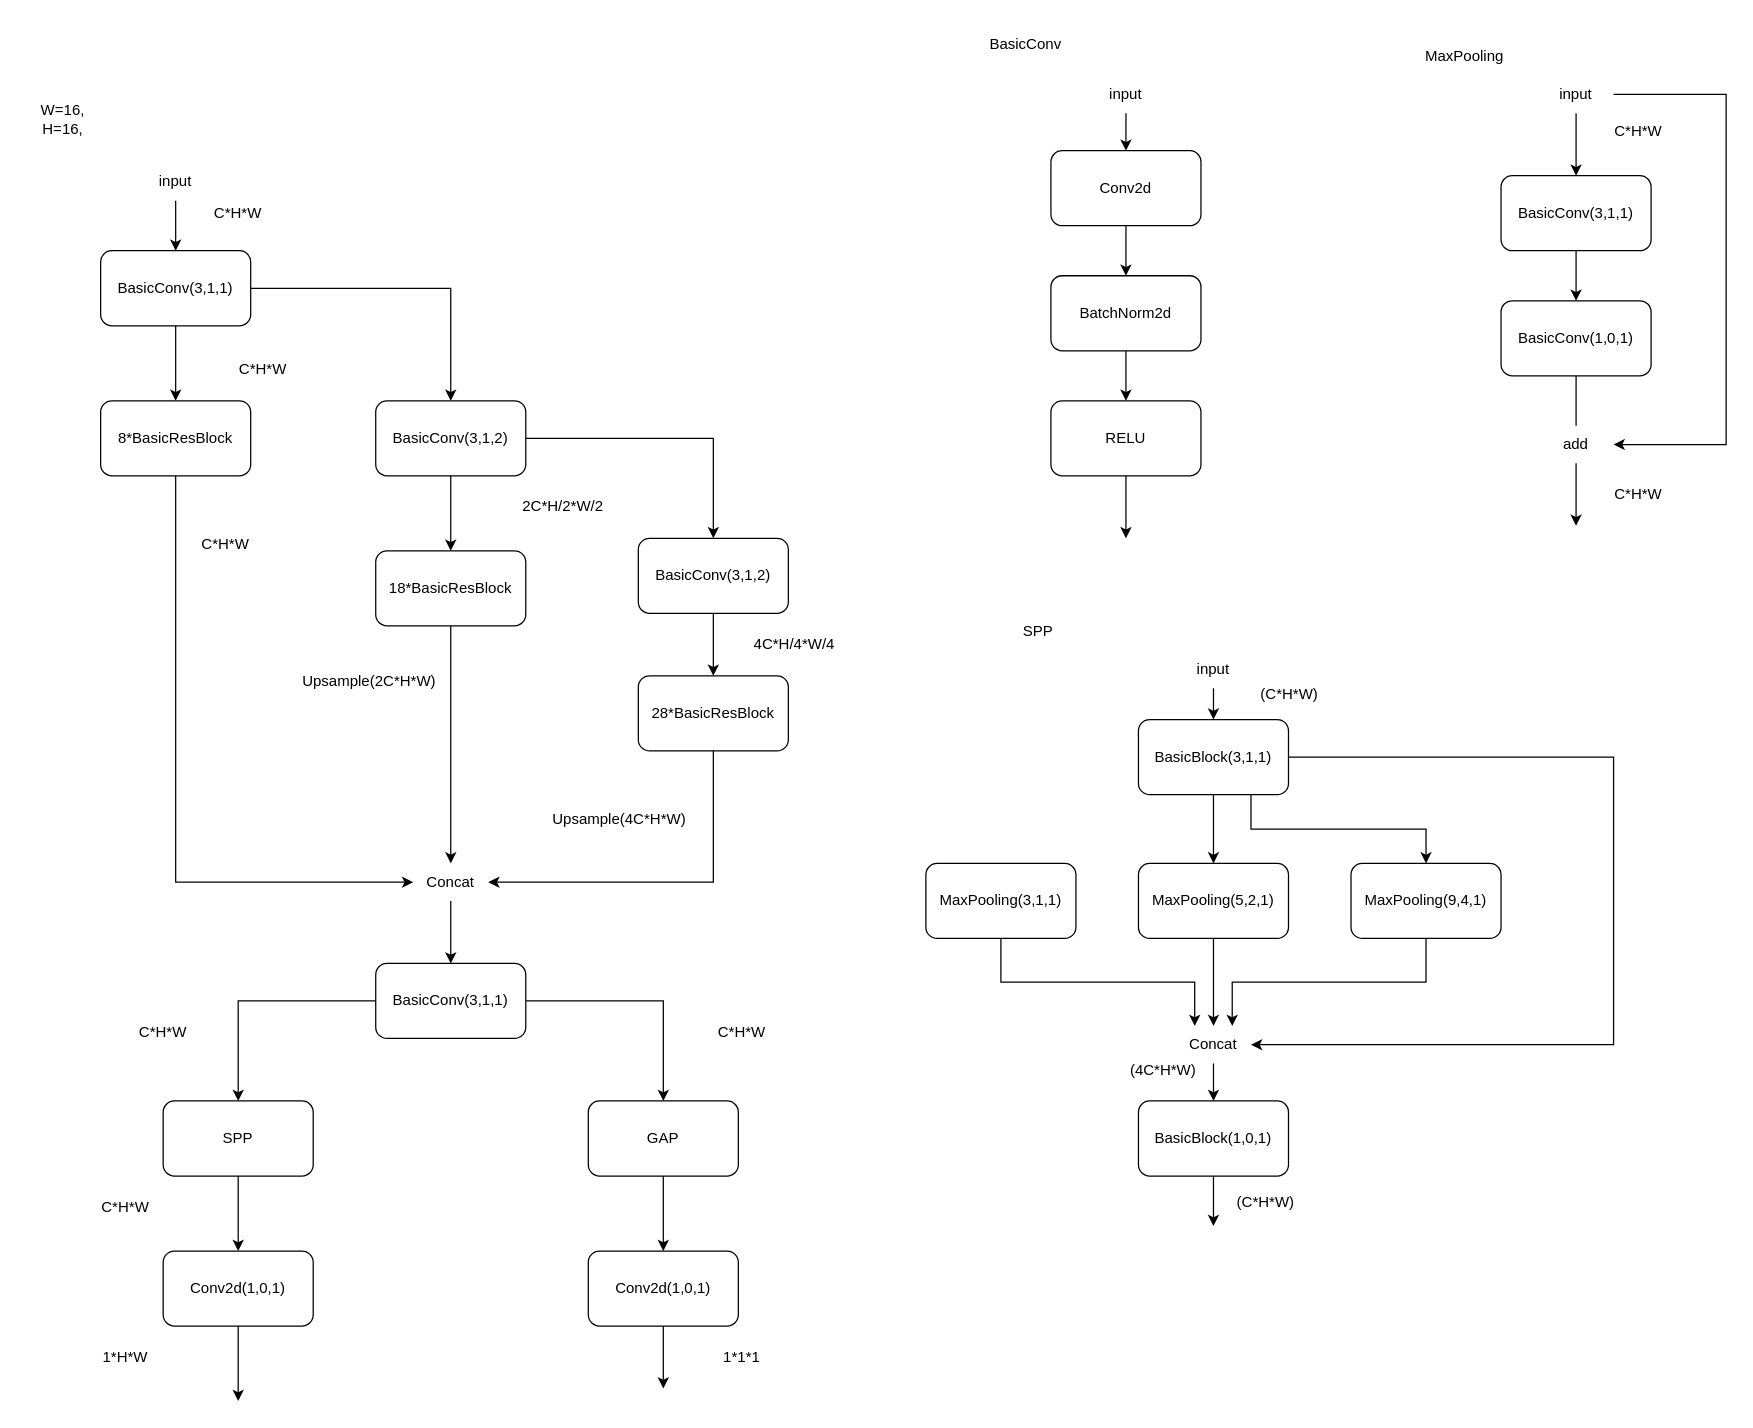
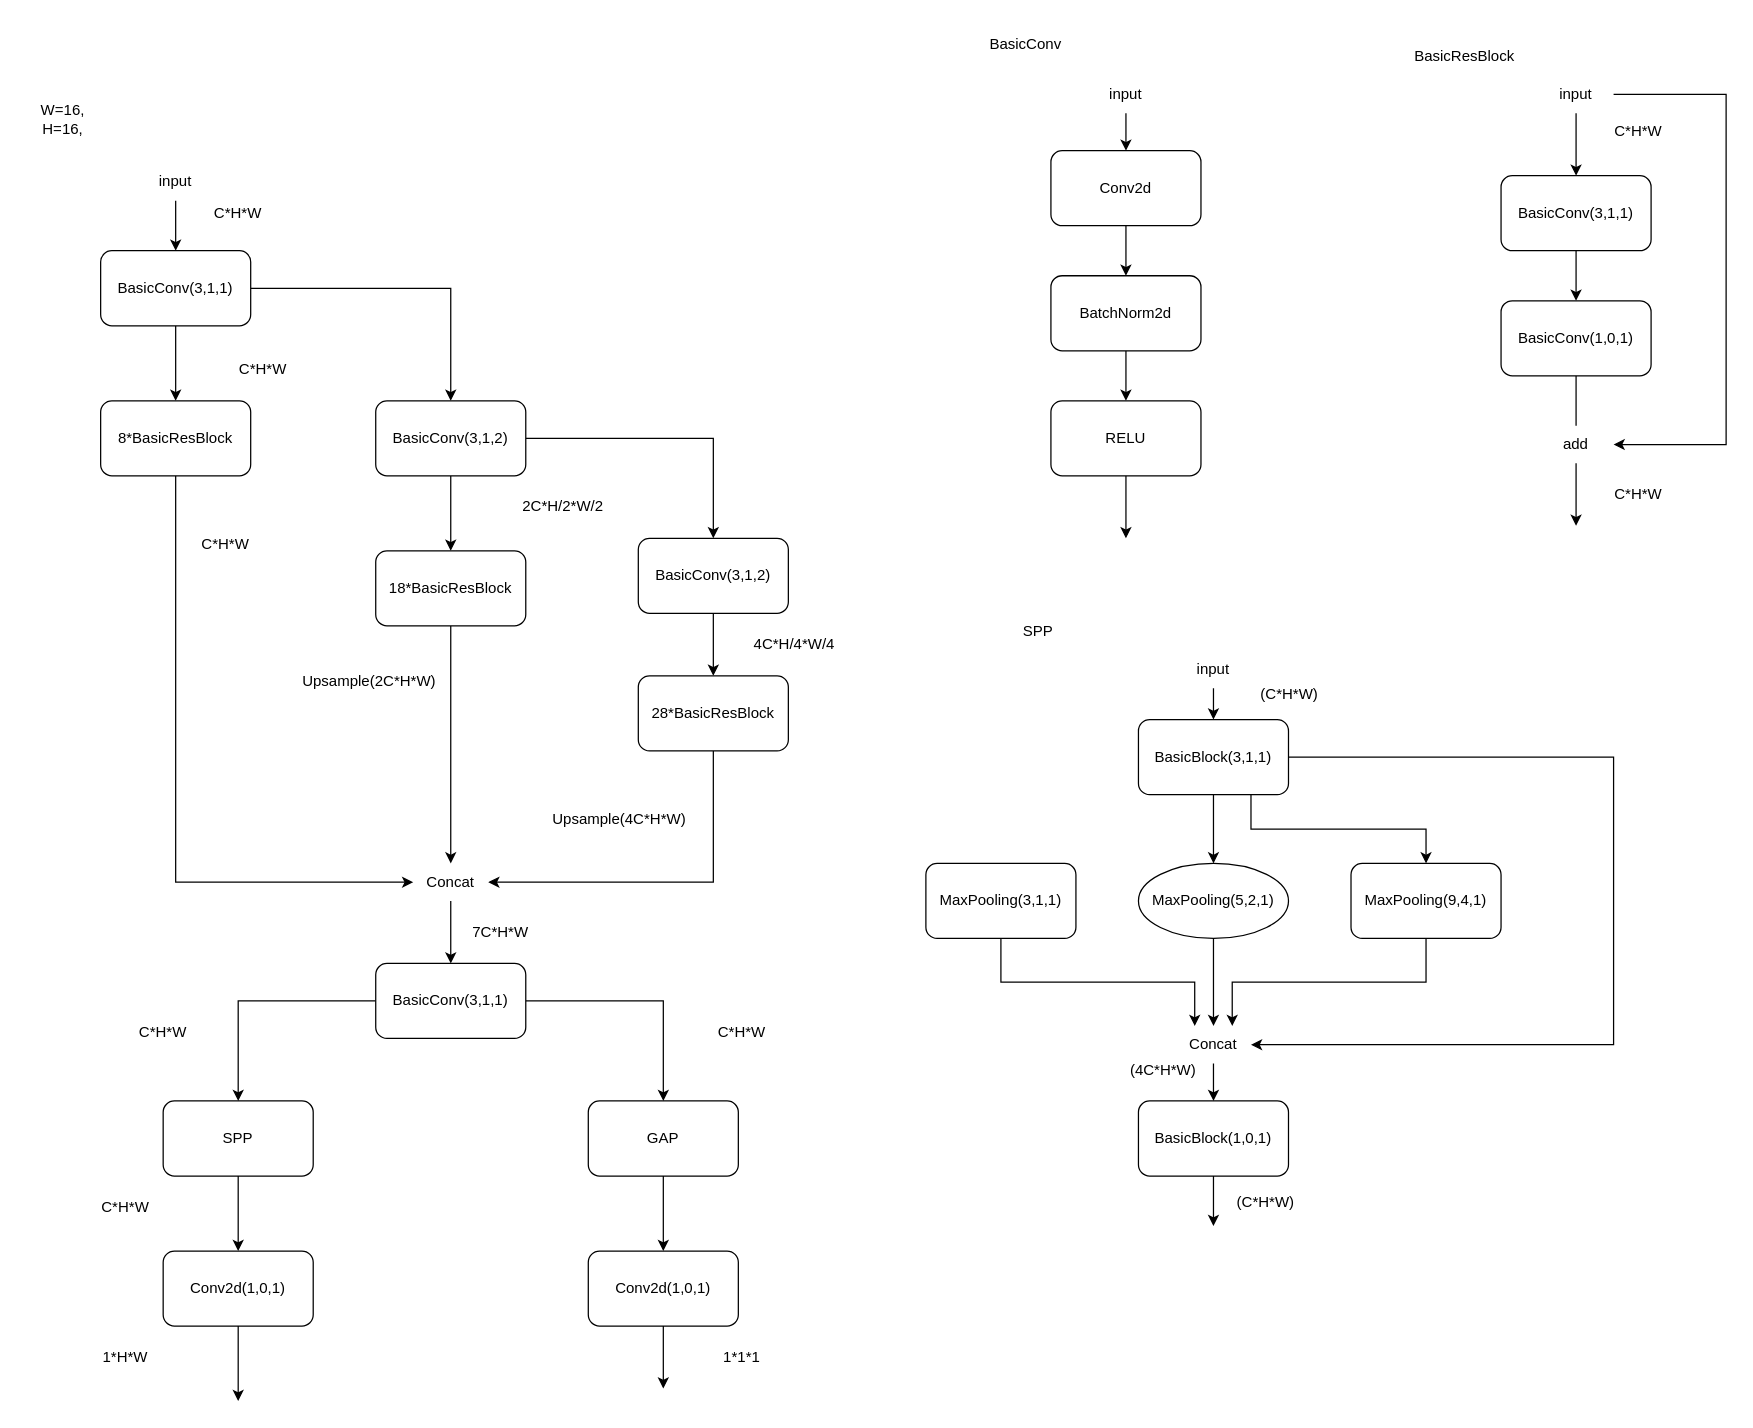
(1464, 57) -> (1464, 57)
(1213, 901) -> (1213, 901)
none -> (501, 932)
